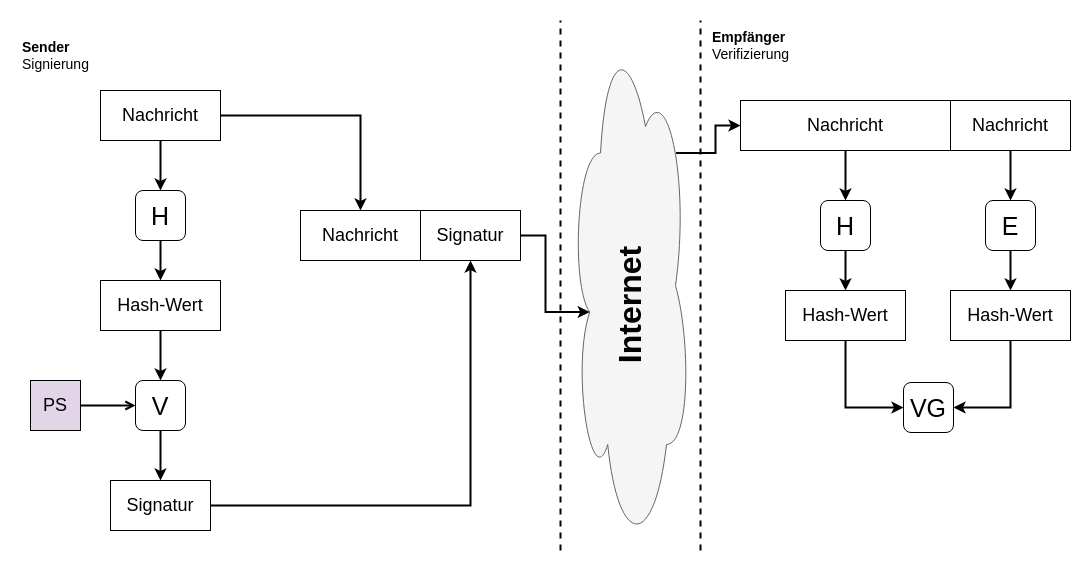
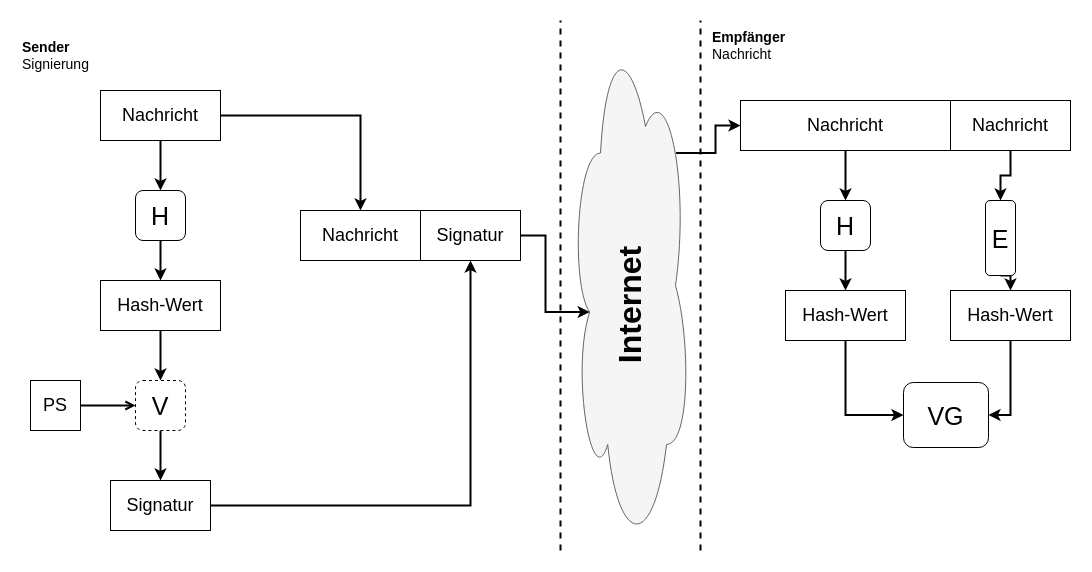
(752, 46) -> (743, 46)
(1011, 226) -> (1001, 238)
(56, 406) -> (56, 406)
(161, 406) -> (161, 406)
(929, 408) -> (946, 415)
